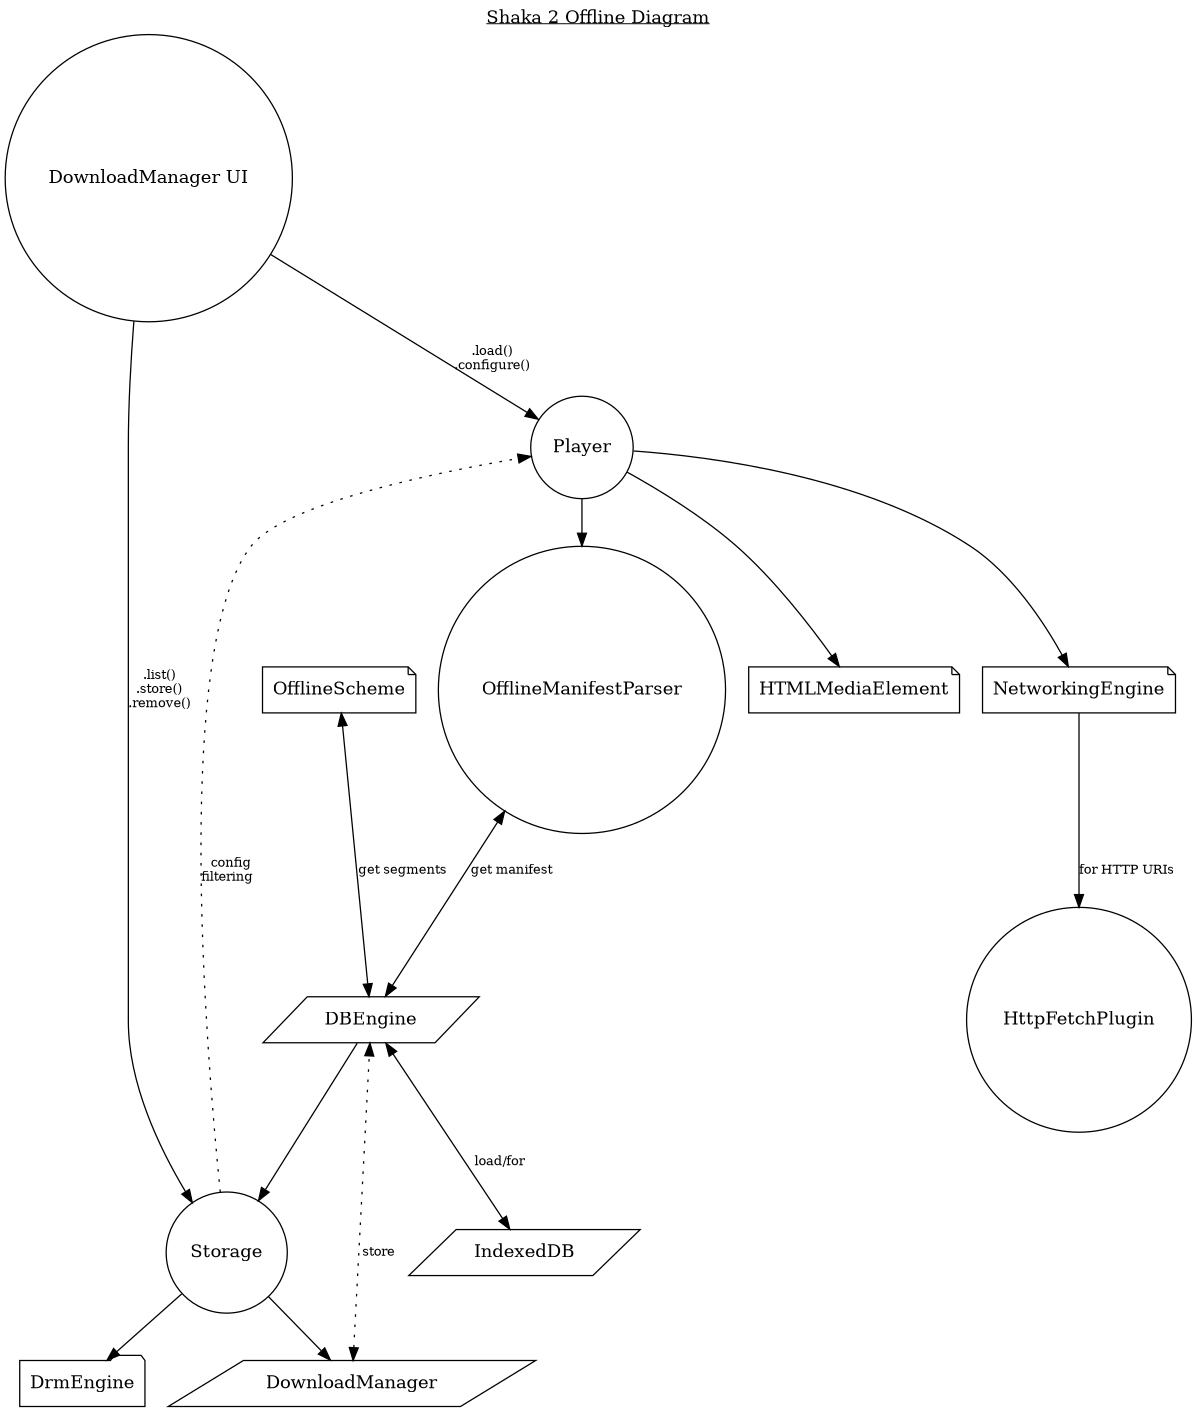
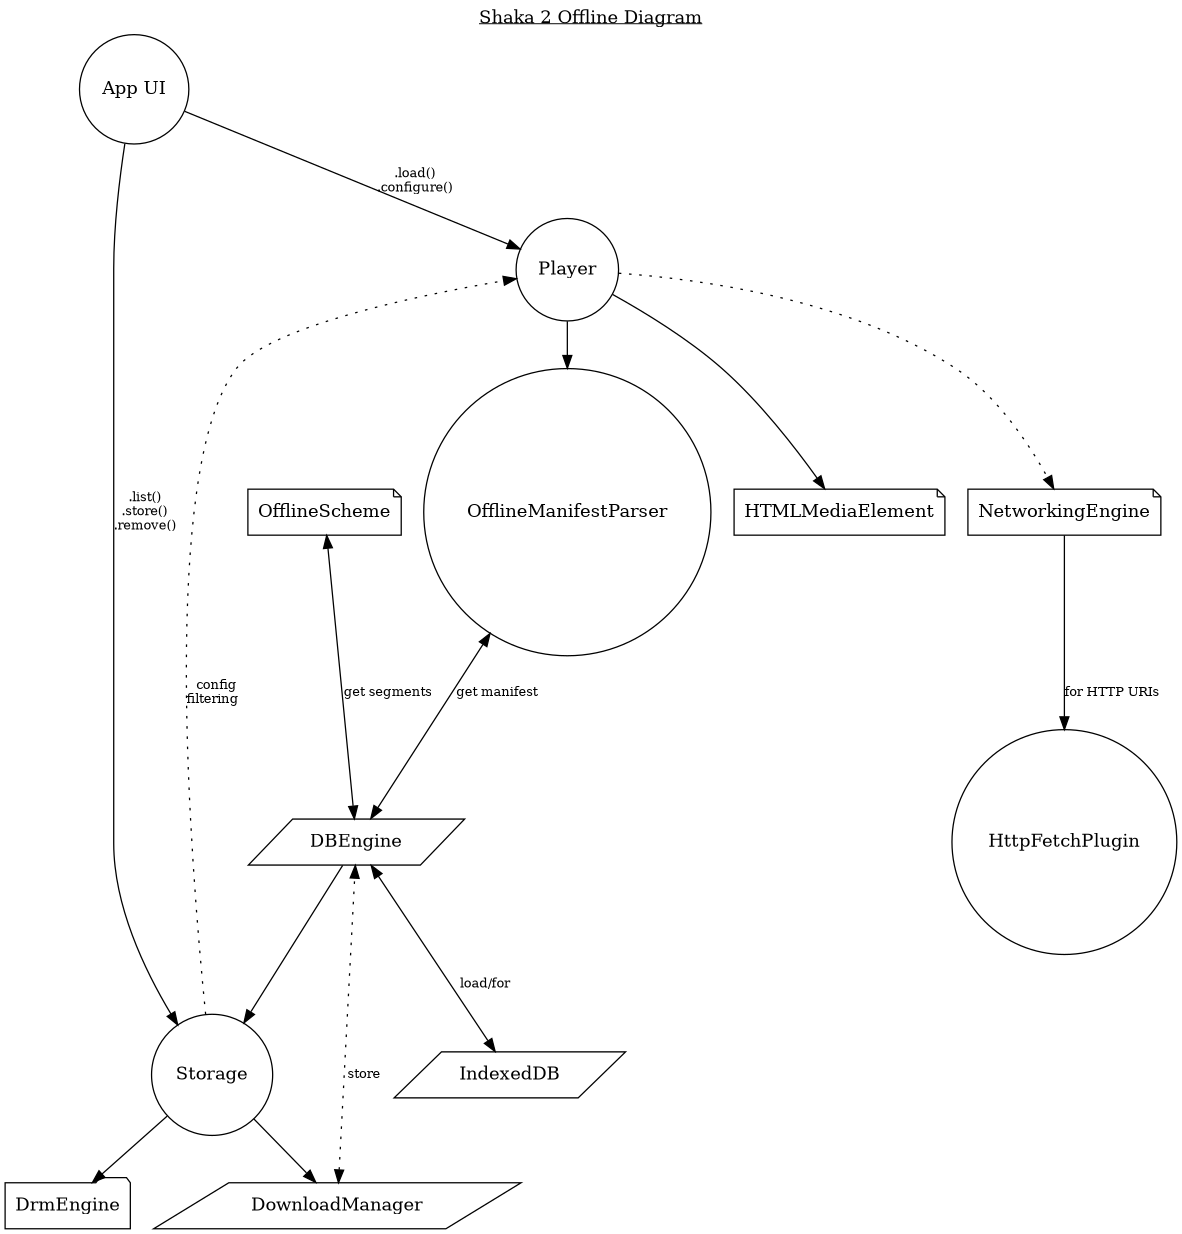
(149, 178) -> (134, 89)
(876, 500) -> (862, 322)
